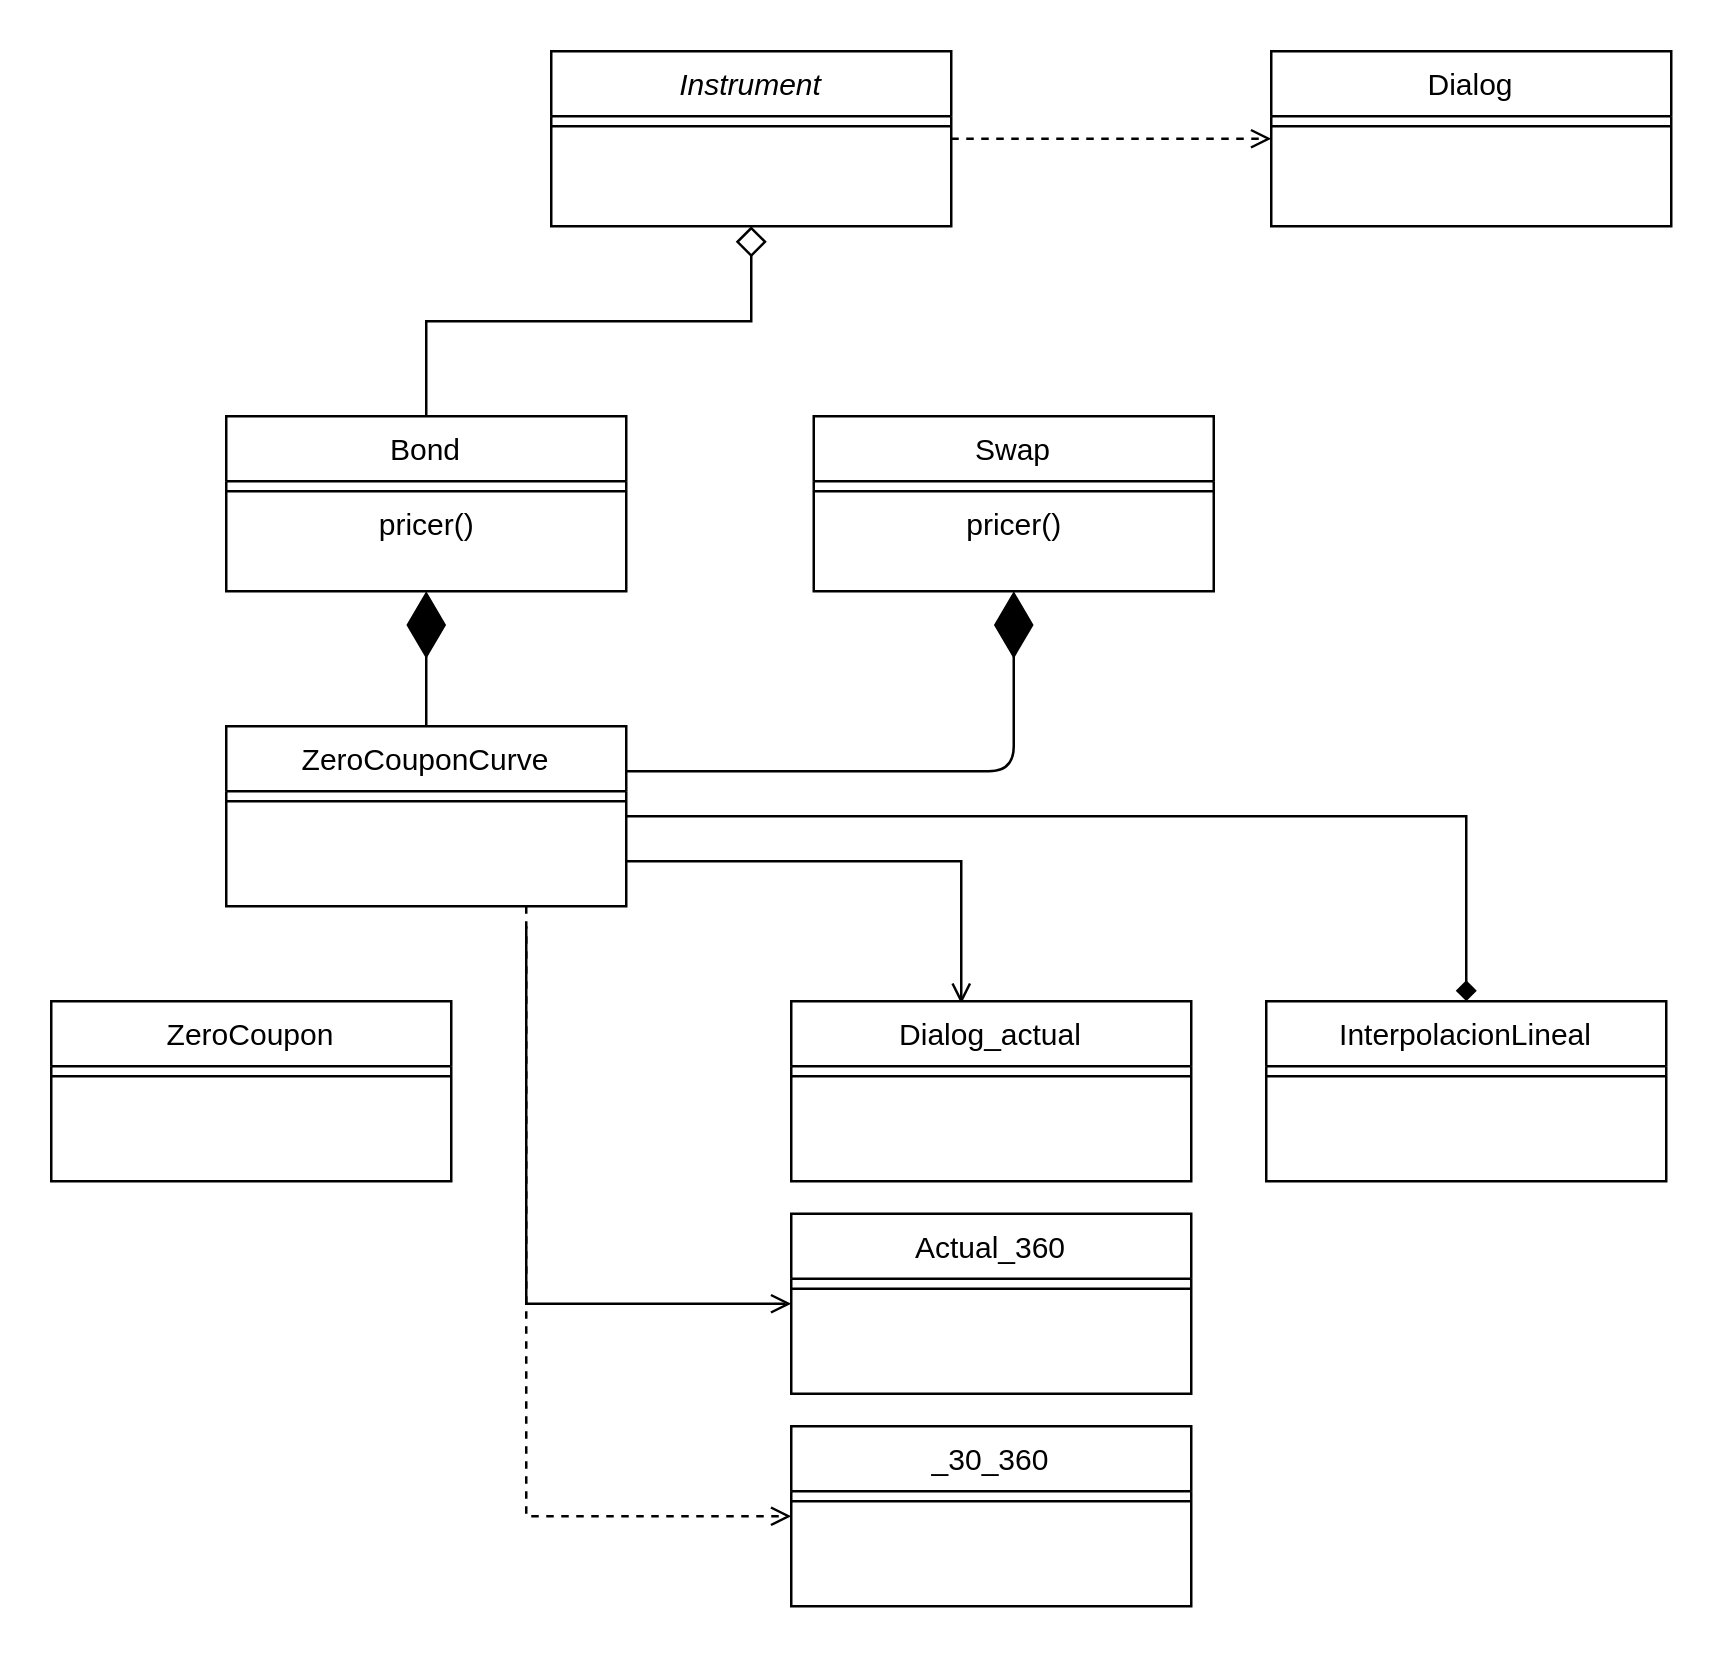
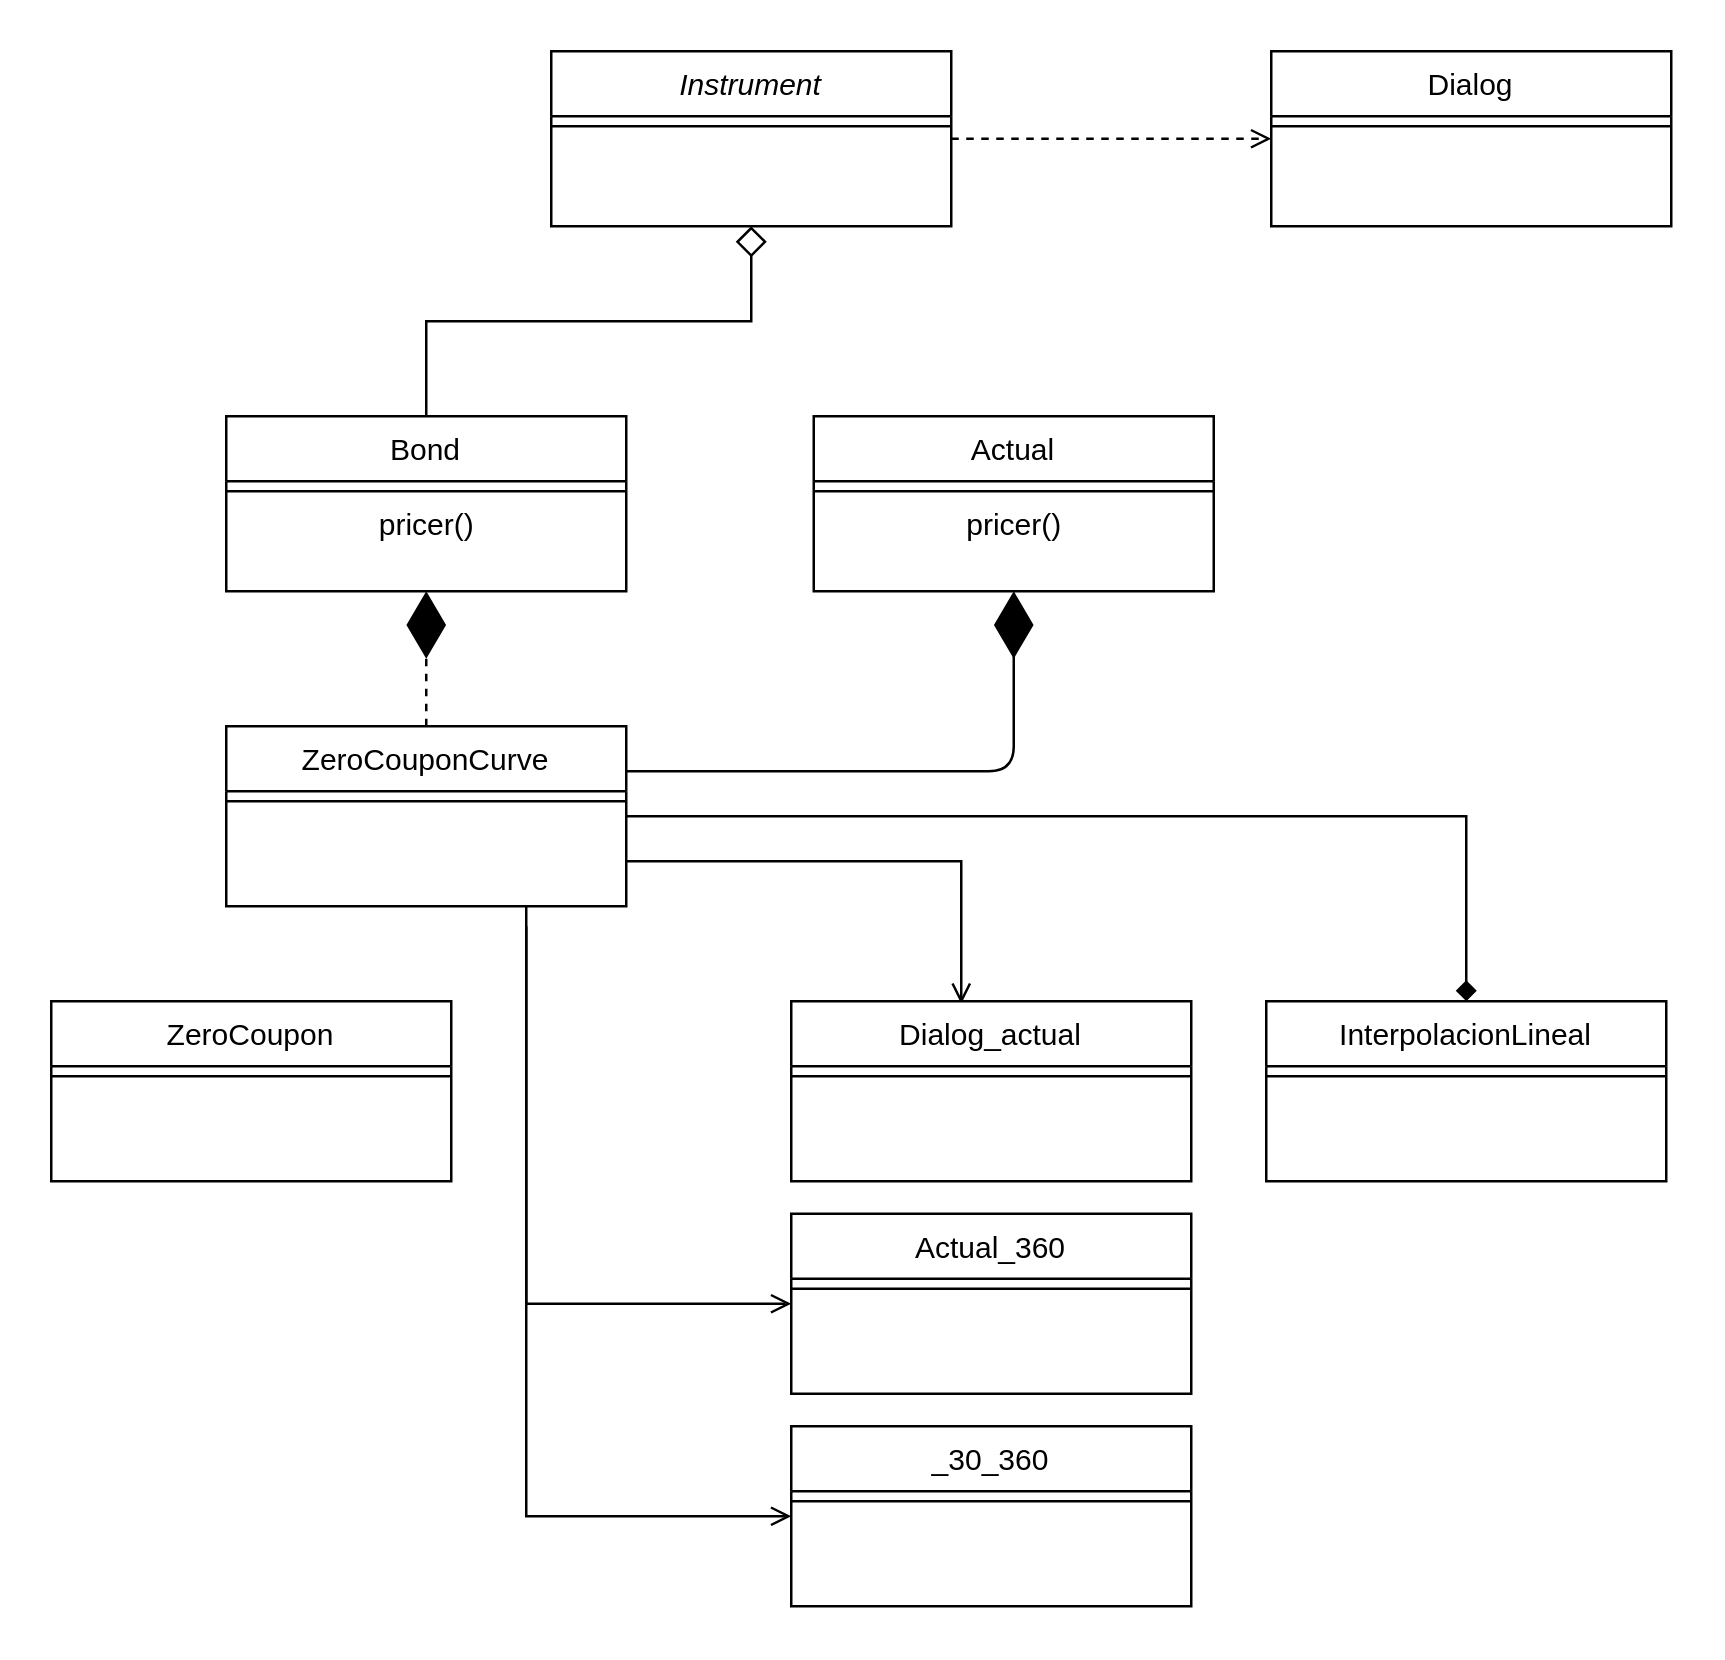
(1013, 450) -> (1013, 450)
(426, 688) -> (426, 688)
(552, 1516) -> (552, 1516)
